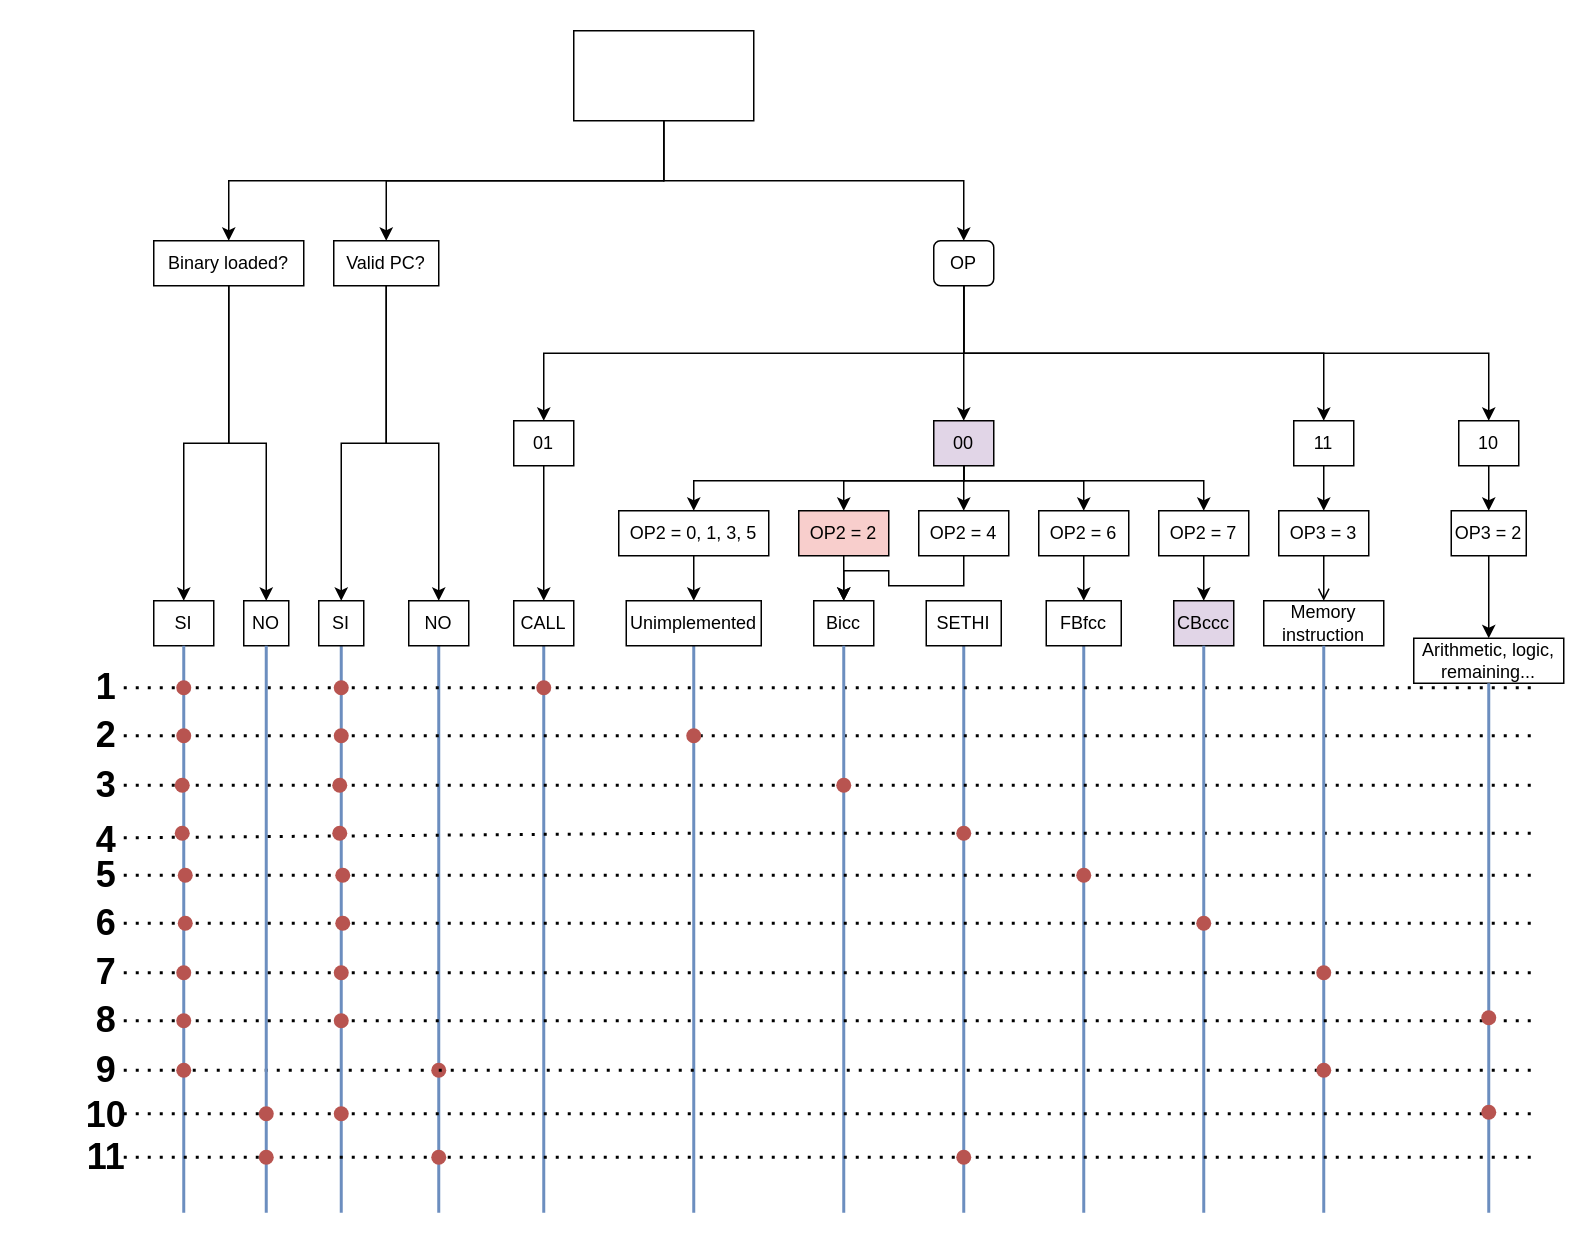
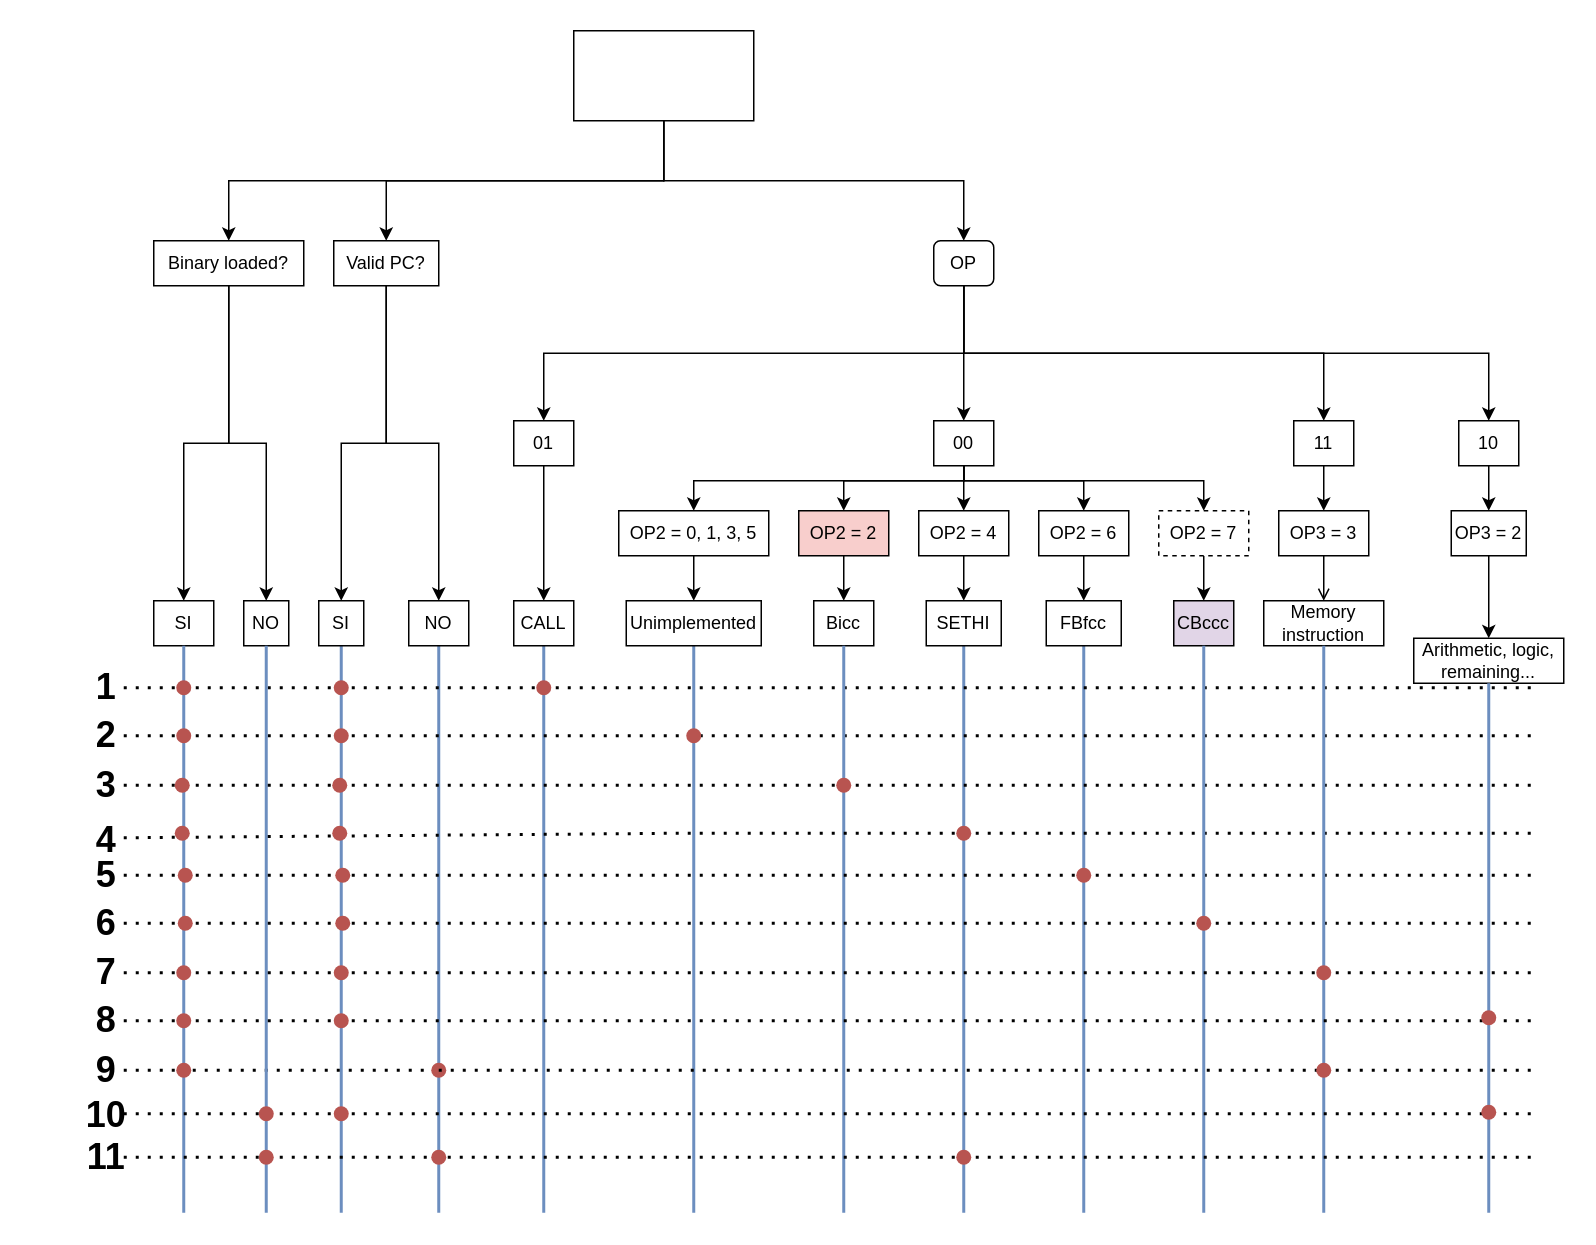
(964, 443) -> (964, 443)
(1204, 533) -> (1204, 533)
(899, 586) -> (964, 587)
